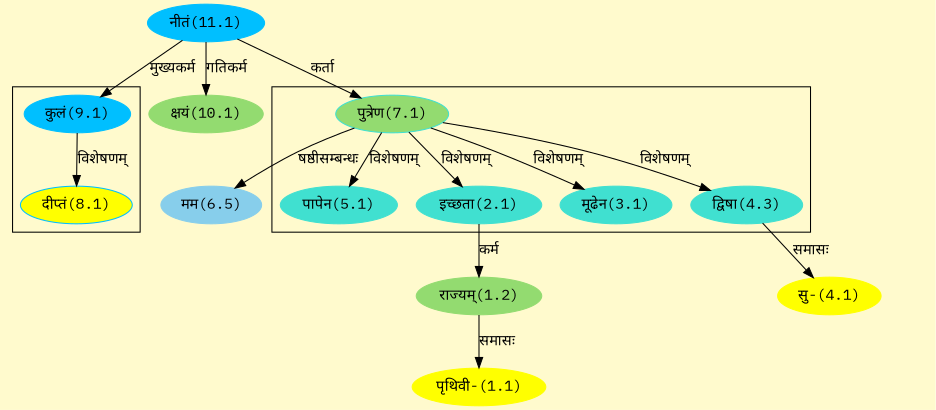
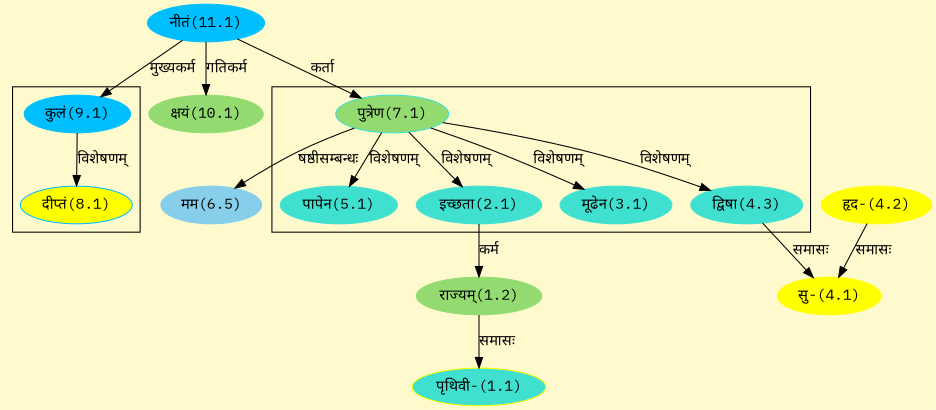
none -> (876, 205)
(479, 387) -> (479, 387)
